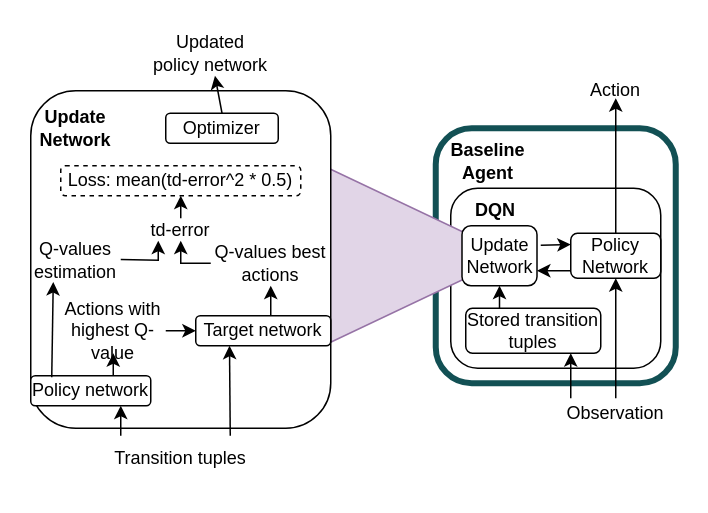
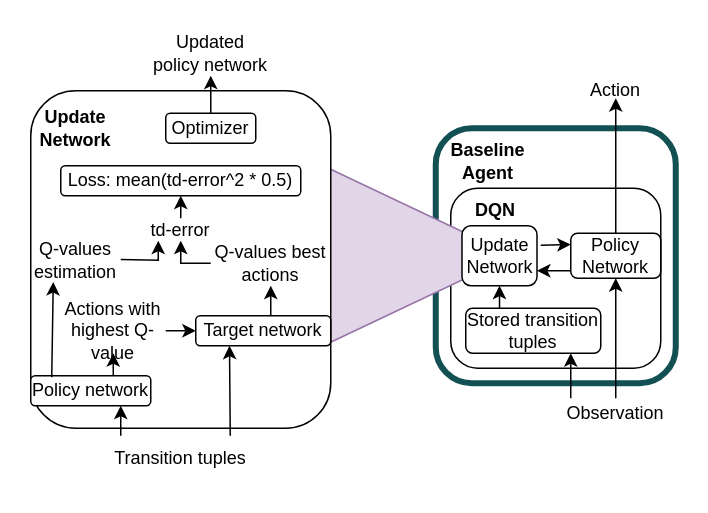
(222, 128) -> (211, 128)
(181, 181) -> (181, 181)
